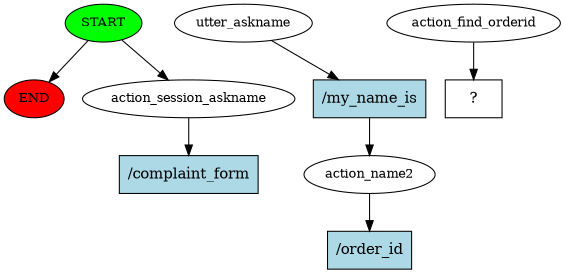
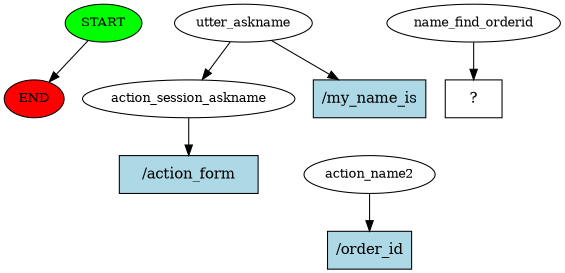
(474, 23) -> (474, 23)
(141, 57) -> (219, 57)
(370, 132) -> none
(189, 175) -> (189, 175)
